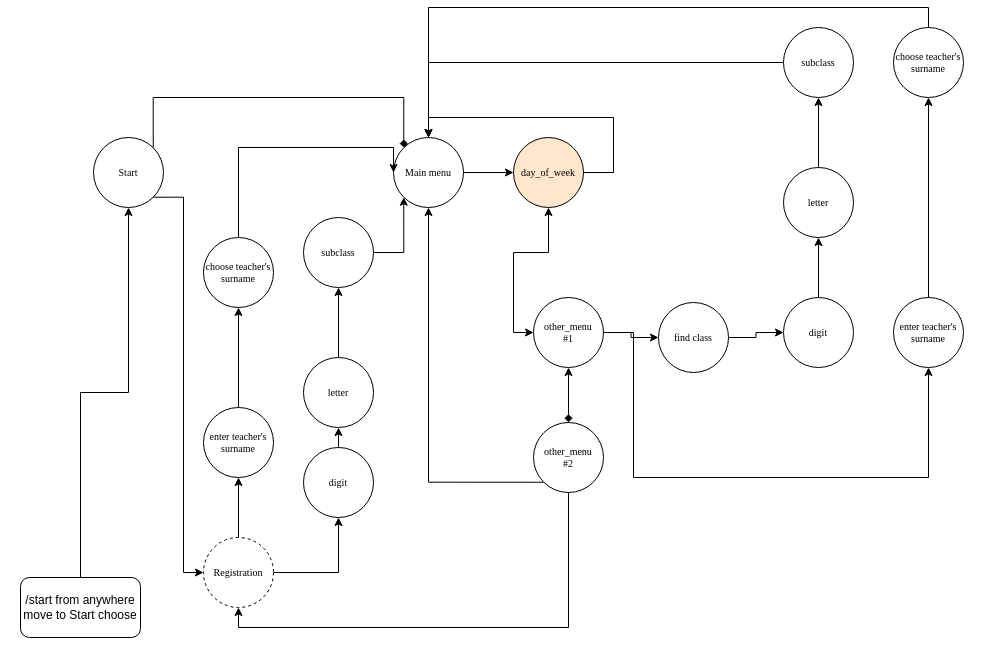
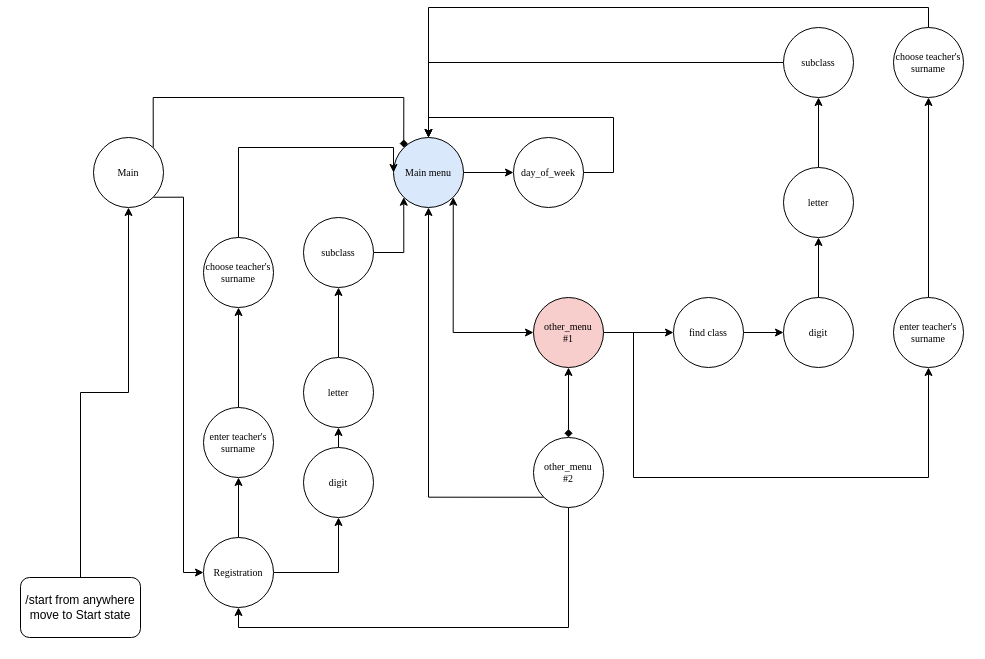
(129, 173) -> (129, 173)
(429, 173) -> (429, 173)
(549, 173) -> (549, 173)
(514, 257) -> (453, 299)
(569, 333) -> (569, 333)
(694, 338) -> (709, 333)
(569, 458) -> (569, 473)
(239, 573) -> (239, 573)
(81, 608) -> (81, 608)
